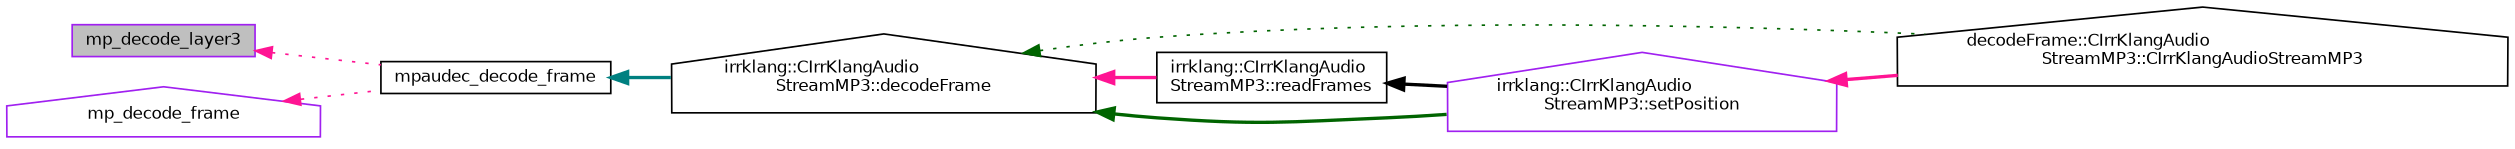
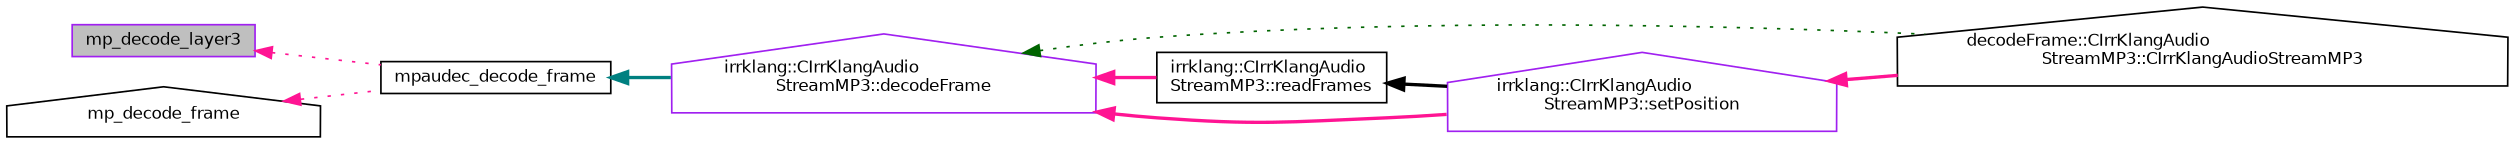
(884, 78) -> (884, 78)
(164, 114) -> (164, 114)
(1280, 122) -> (1280, 122)
